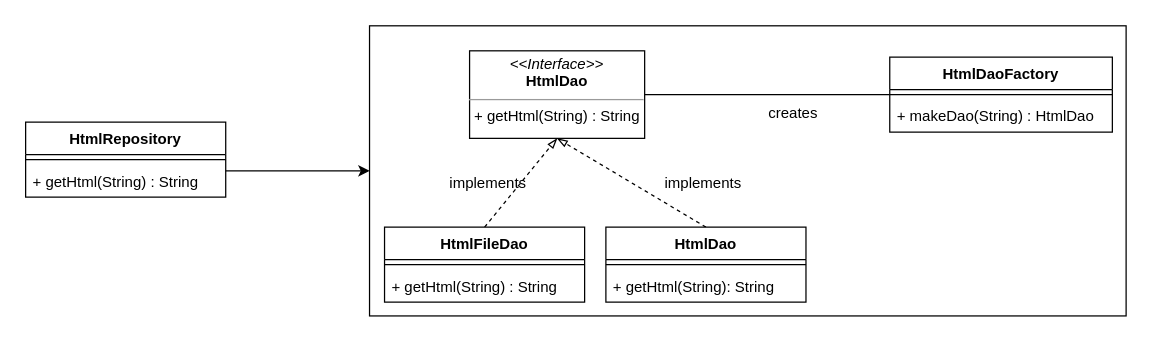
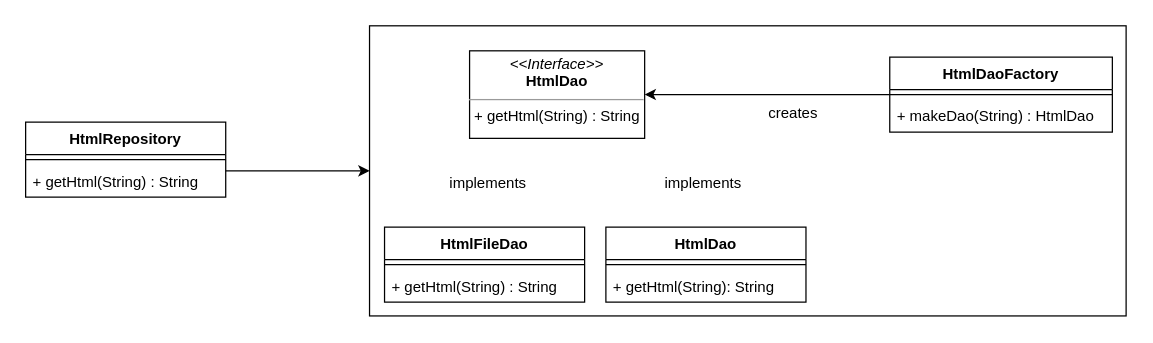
(650, 94) -> (654, 94)
(635, 185) -> none
(517, 186) -> none
